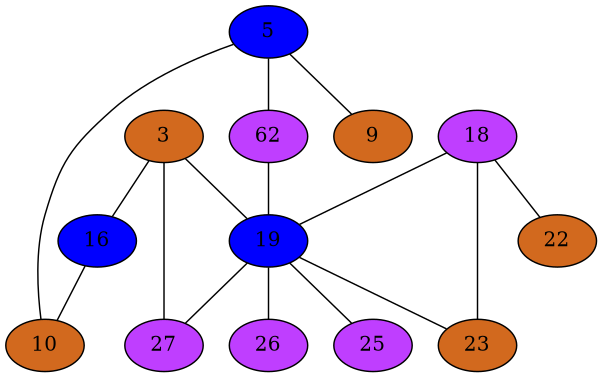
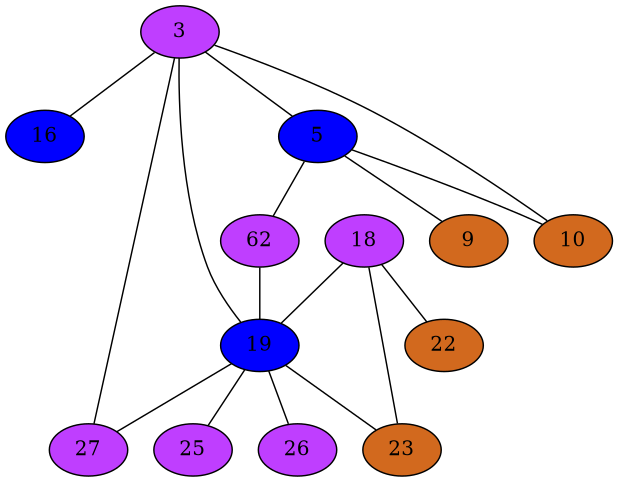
none -> (249, 84)
(164, 136) -> (180, 32)
(71, 293) -> (388, 120)
